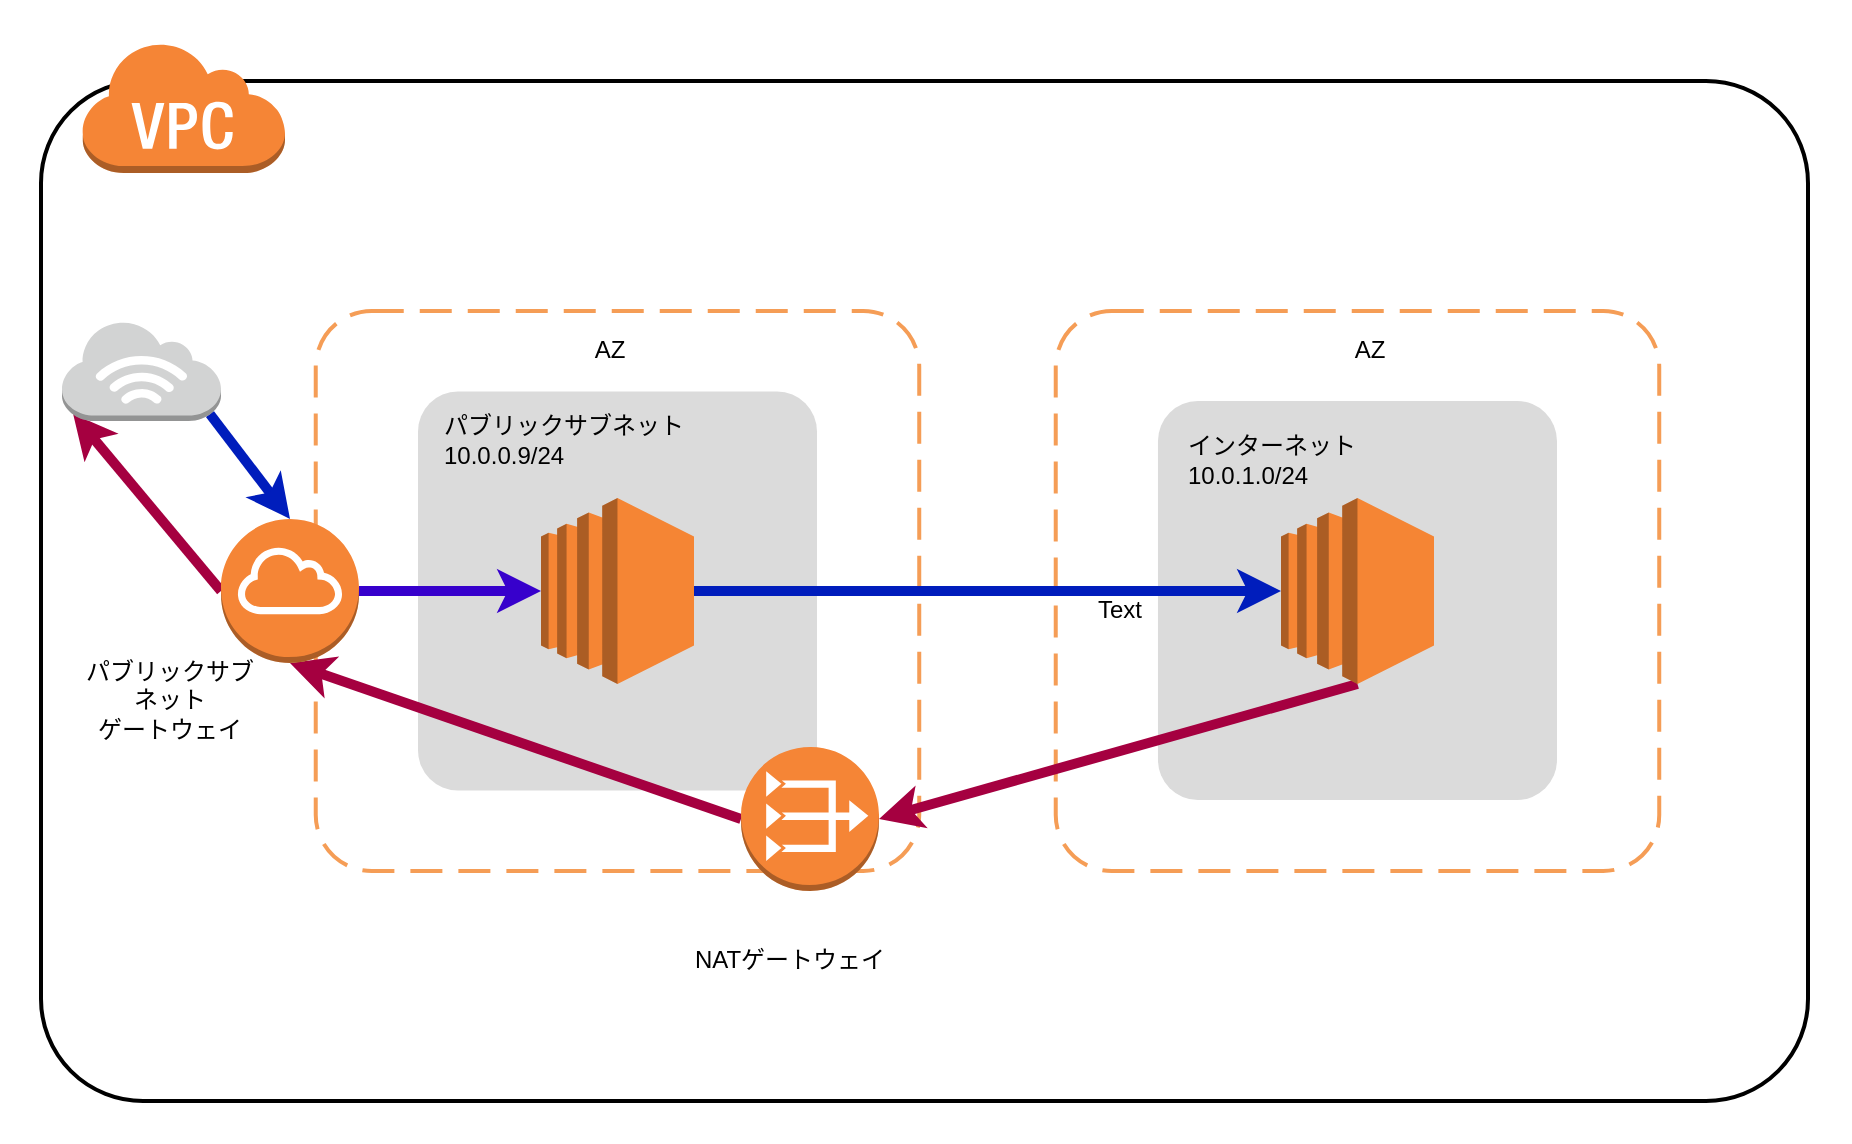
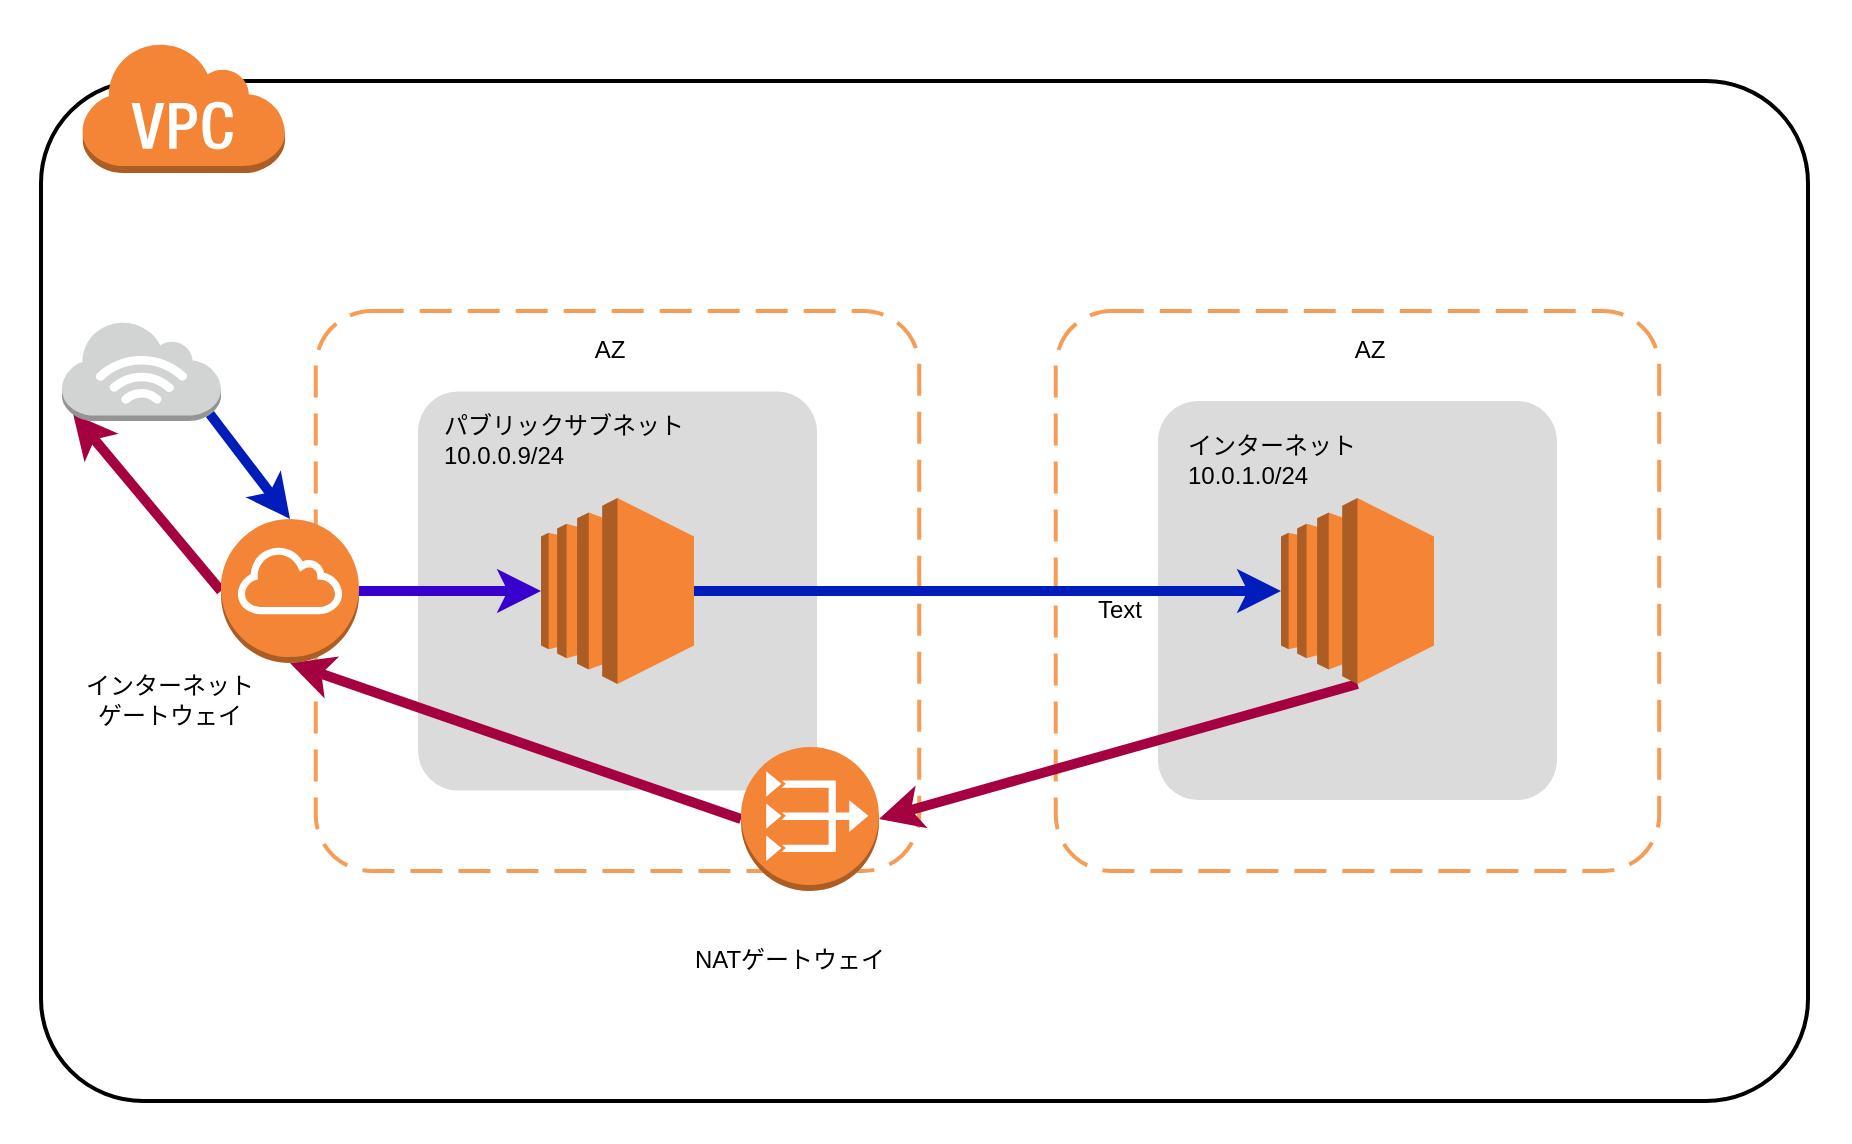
(171, 701) -> (171, 701)
